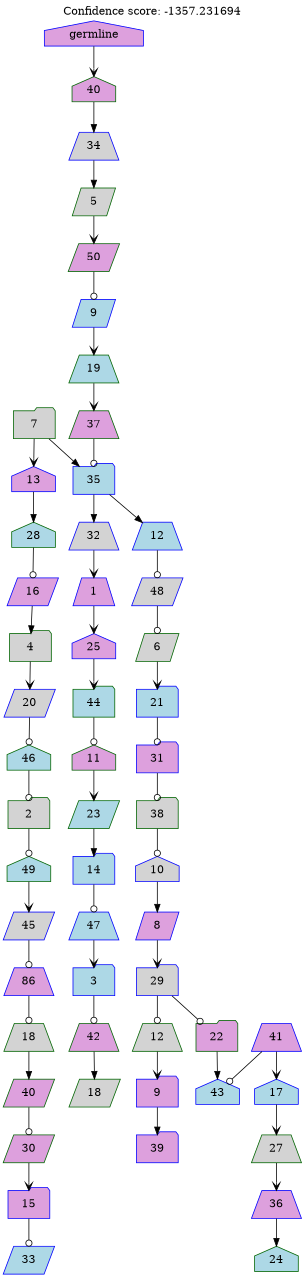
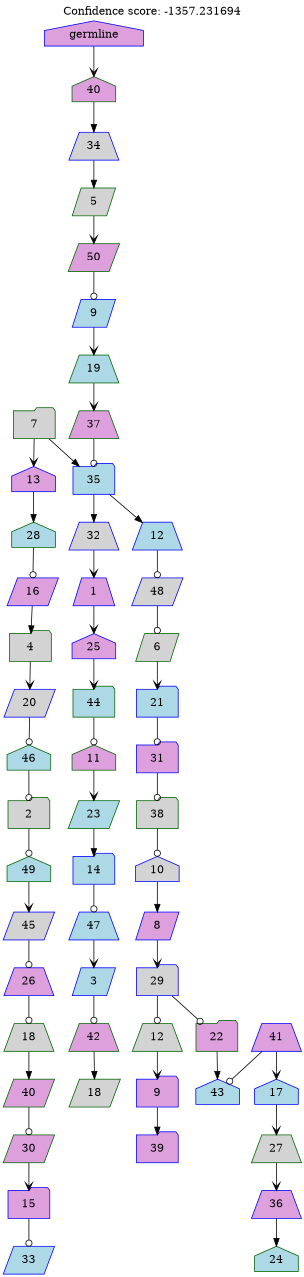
(29, 982) -> (29, 982)
(94, 982) -> (94, 982)
